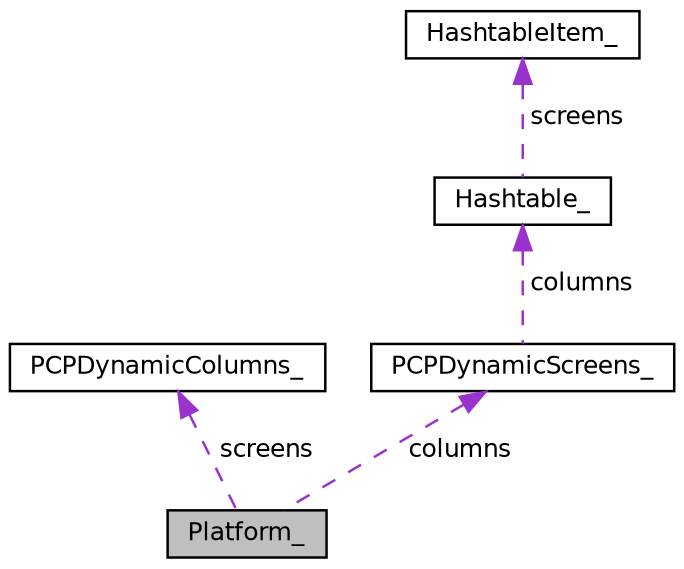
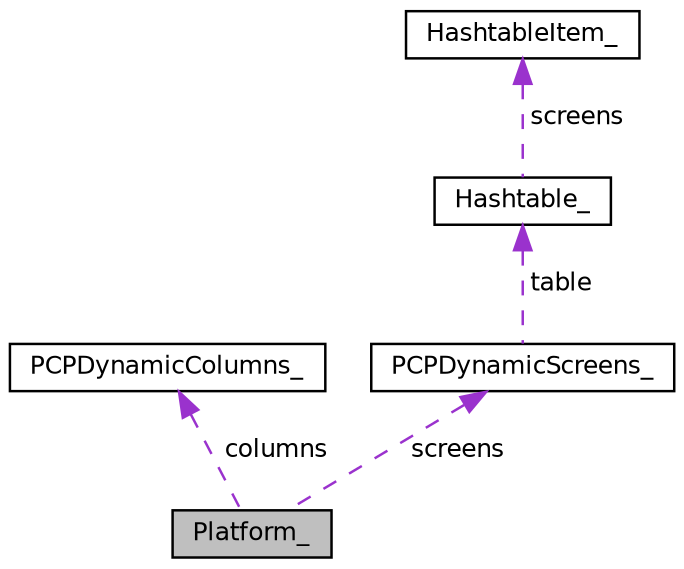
(579, 284) -> (558, 284)
(263, 451) -> (273, 451)
(457, 451) -> (454, 451)
